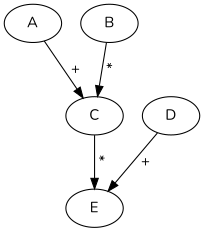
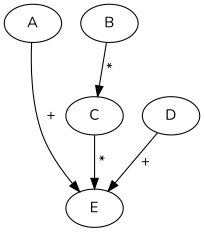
(61, 65) -> (37, 118)
